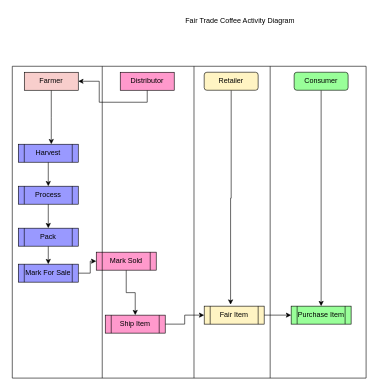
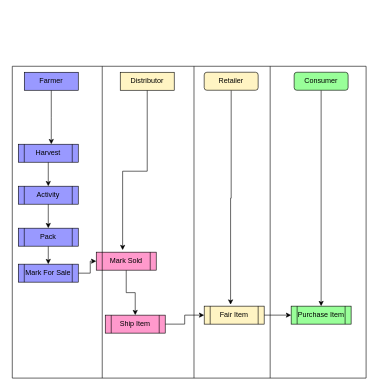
(240, 21) -> none
(51, 81) -> (51, 81)
(99, 81) -> (123, 208)
(147, 81) -> (147, 81)
(48, 195) -> (48, 195)
